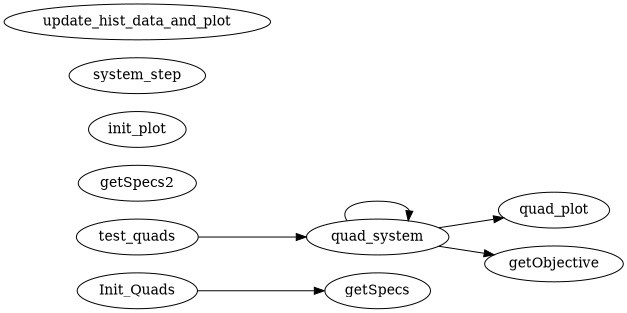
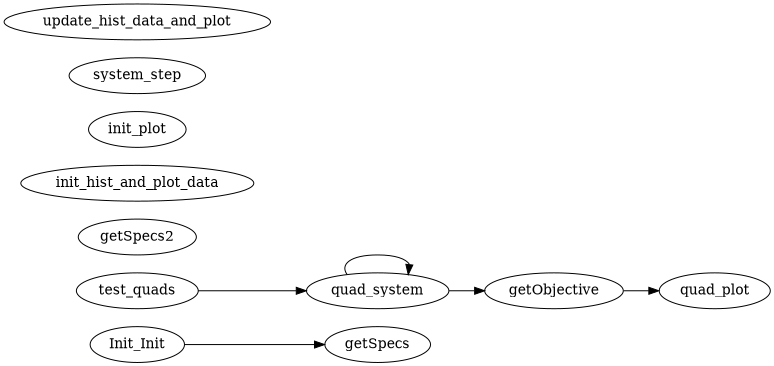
none -> (137, 183)
(466, 224) -> (636, 291)
(137, 291) -> (137, 345)
